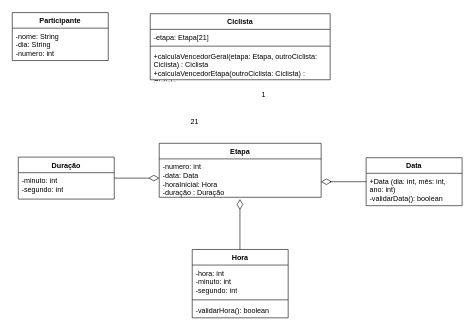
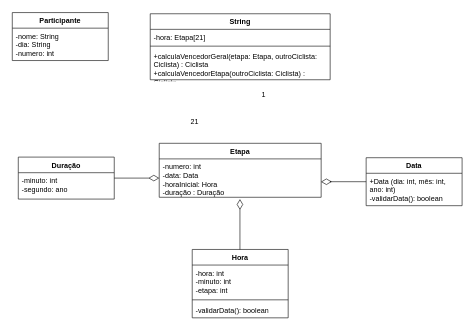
(240, 22) -> (240, 22)
(186, 38) -> (184, 38)
(45, 185) -> (46, 185)
(219, 282) -> (216, 282)
(238, 311) -> (238, 311)
